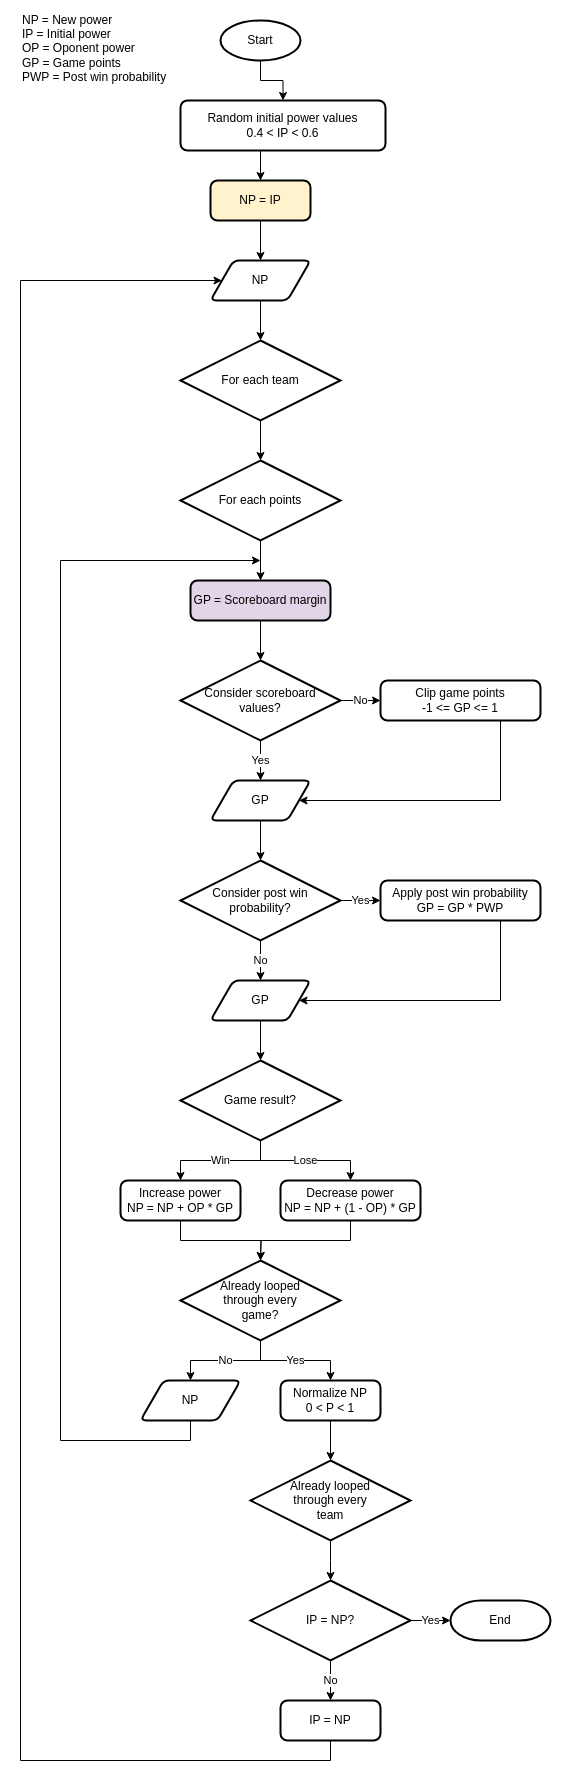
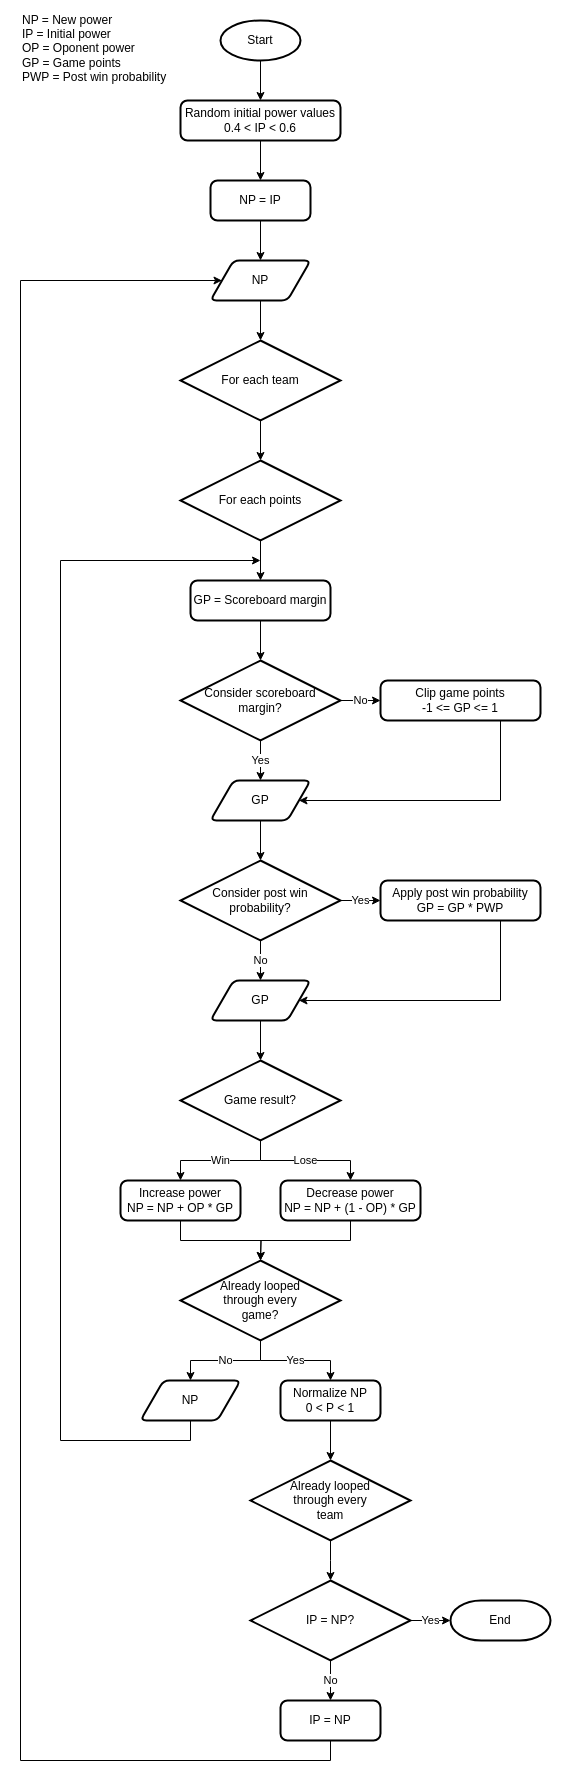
(283, 126) -> (261, 121)
(261, 201) -> (261, 201)
(261, 601) -> (261, 601)
(261, 701) -> (261, 701)
